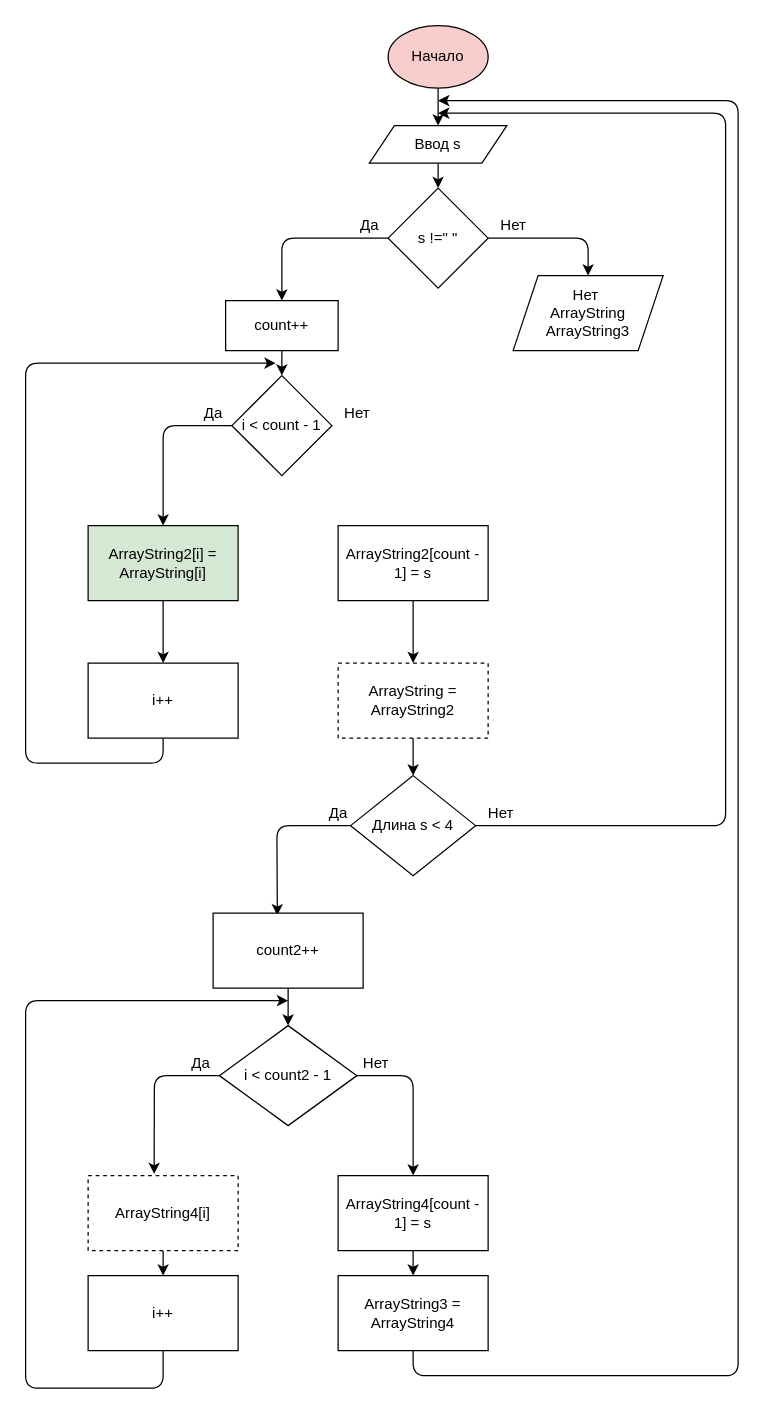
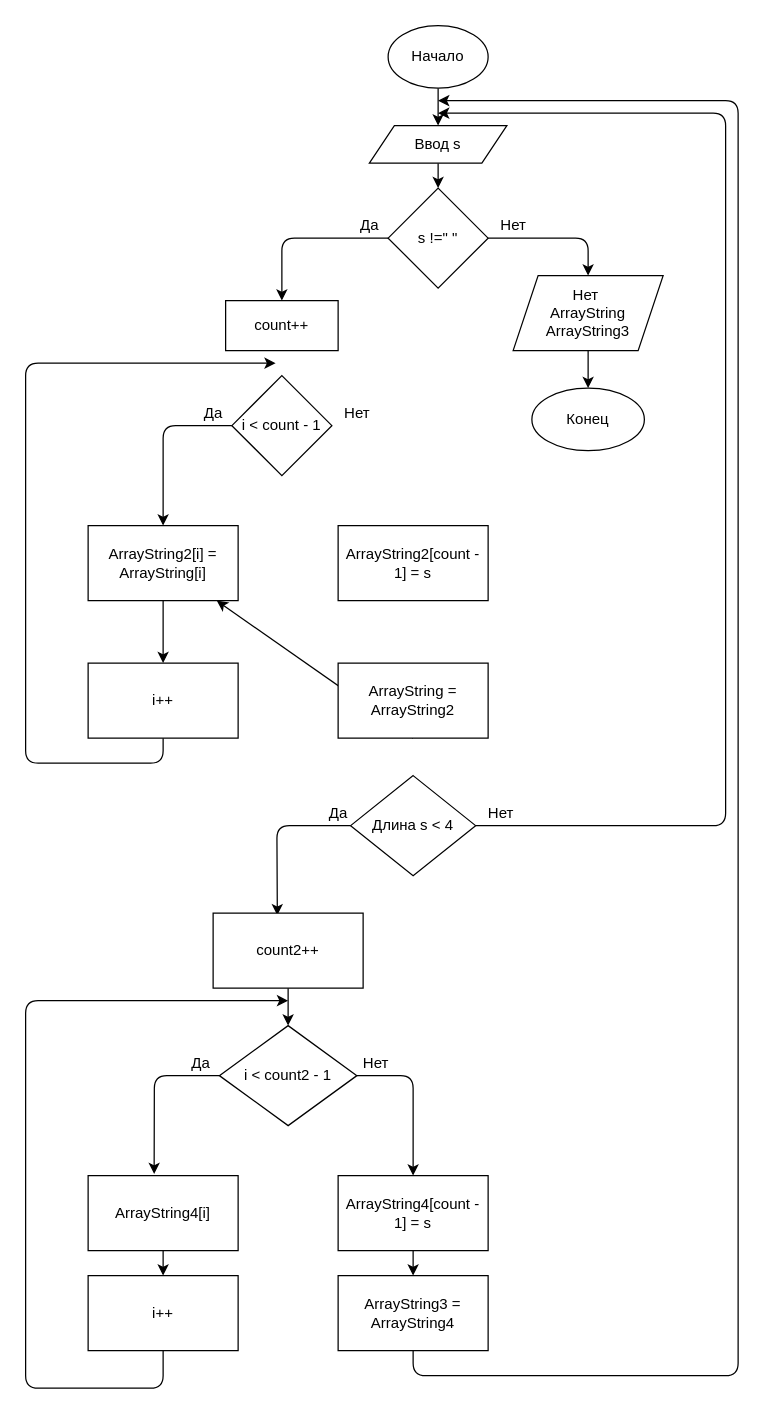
(438, 57) -> (438, 57)
(282, 359) -> none
none -> (588, 365)
none -> (588, 419)
(163, 563) -> (163, 563)
(413, 628) -> none
(413, 701) -> (413, 701)
(413, 752) -> (282, 646)
(163, 1213) -> (163, 1213)
